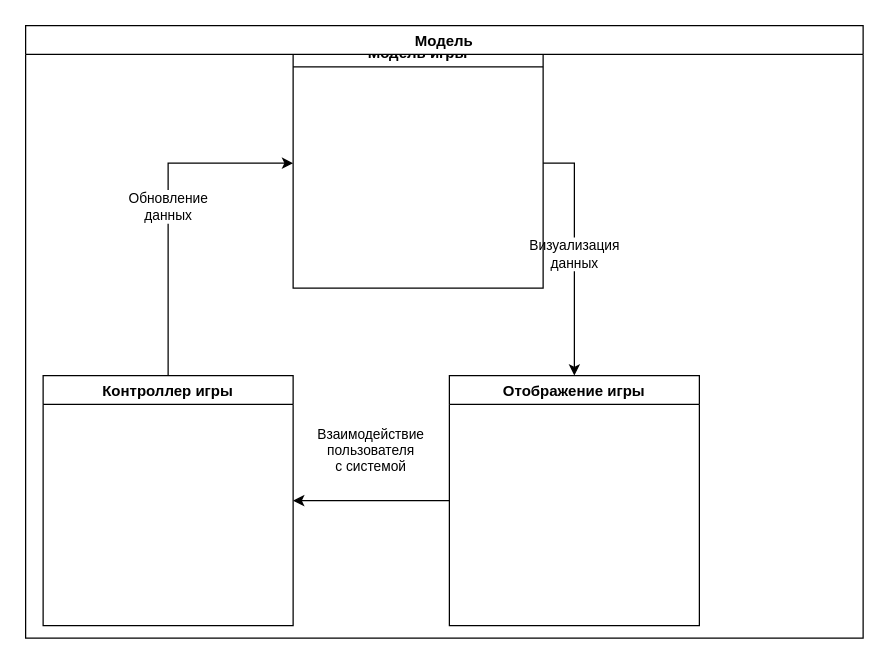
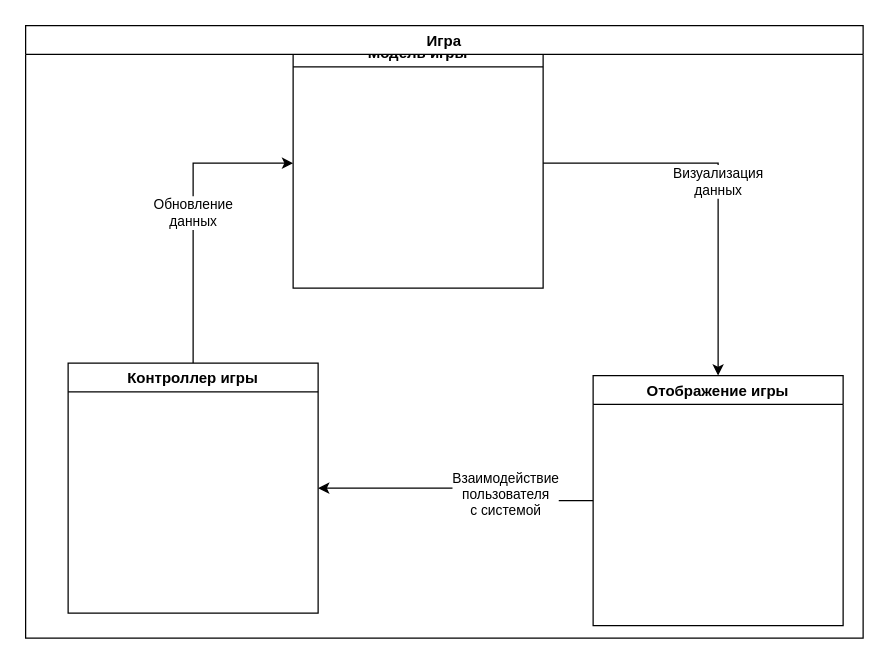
(444, 41) -> (444, 41)
(168, 501) -> (193, 488)
(574, 501) -> (718, 501)
